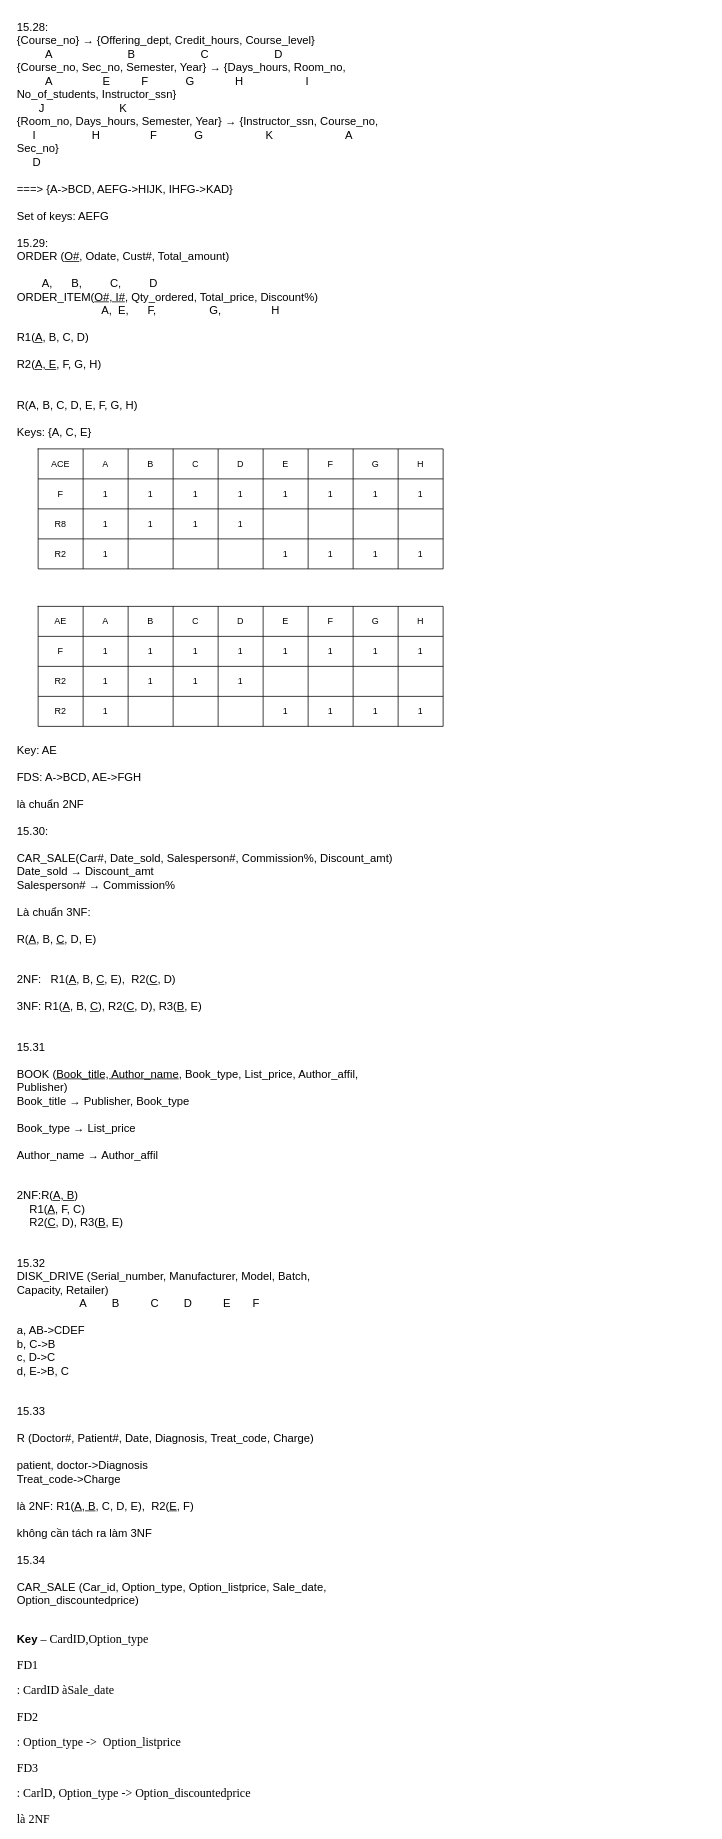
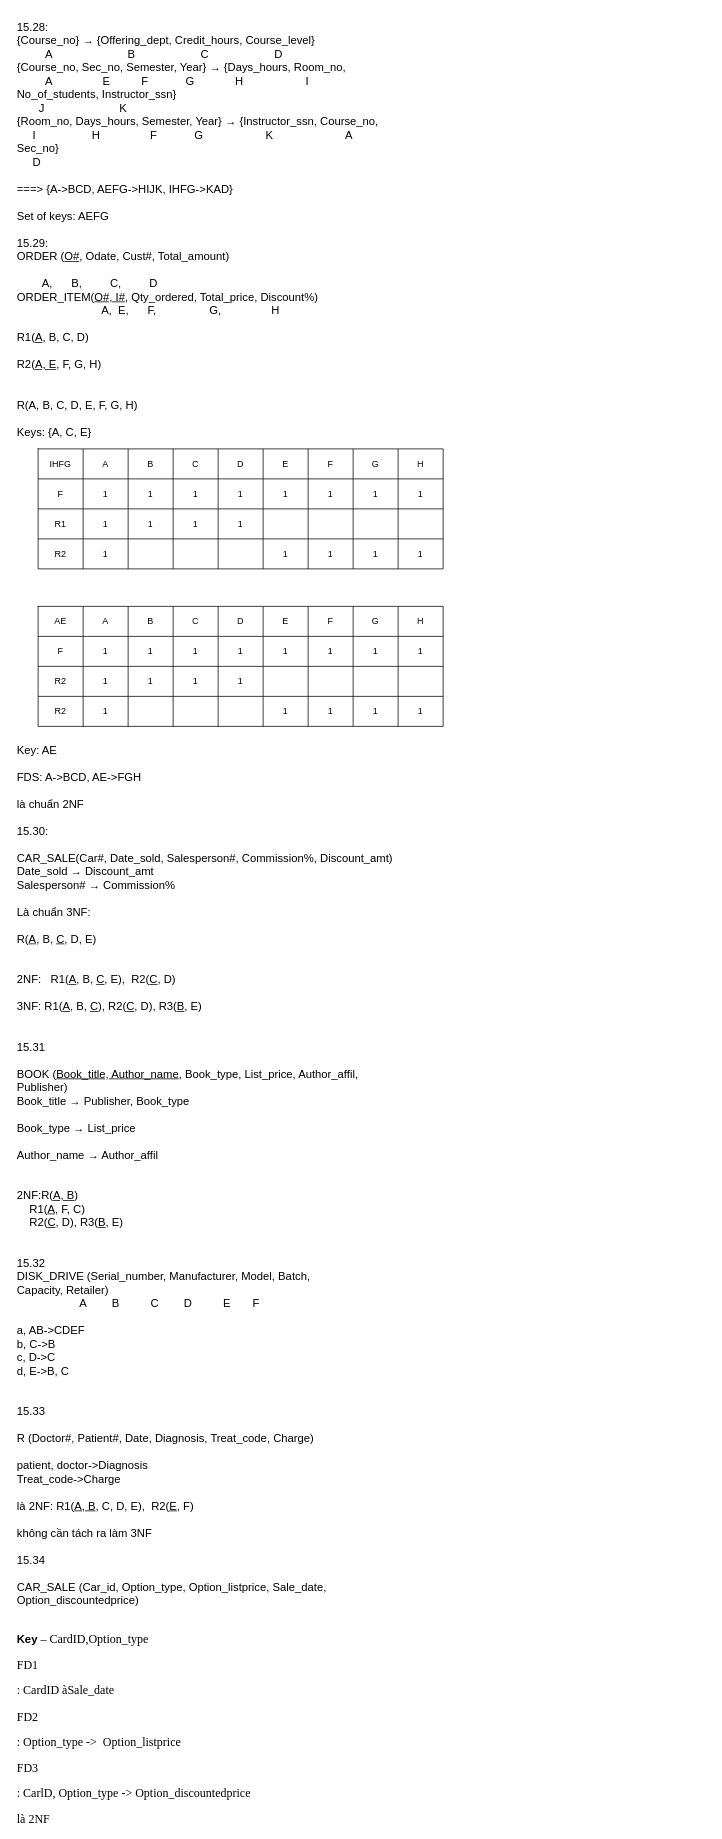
(60, 464) -> (60, 464)
(60, 524) -> (60, 524)
